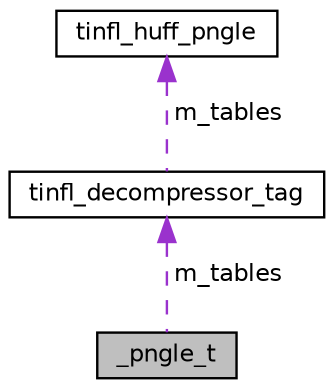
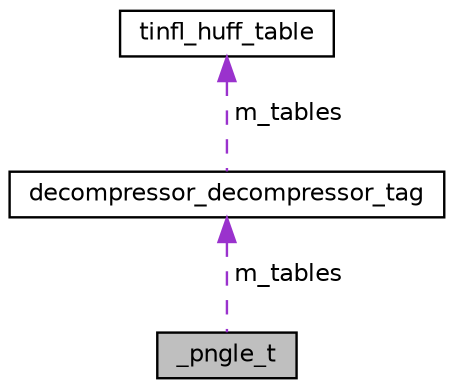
(167, 34) -> (227, 34)
(167, 195) -> (227, 195)
